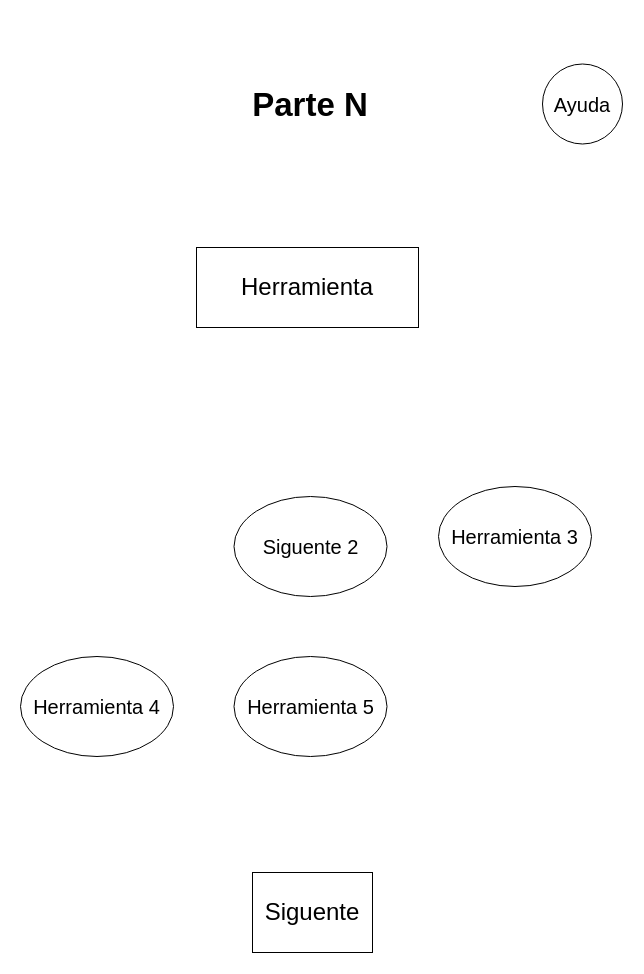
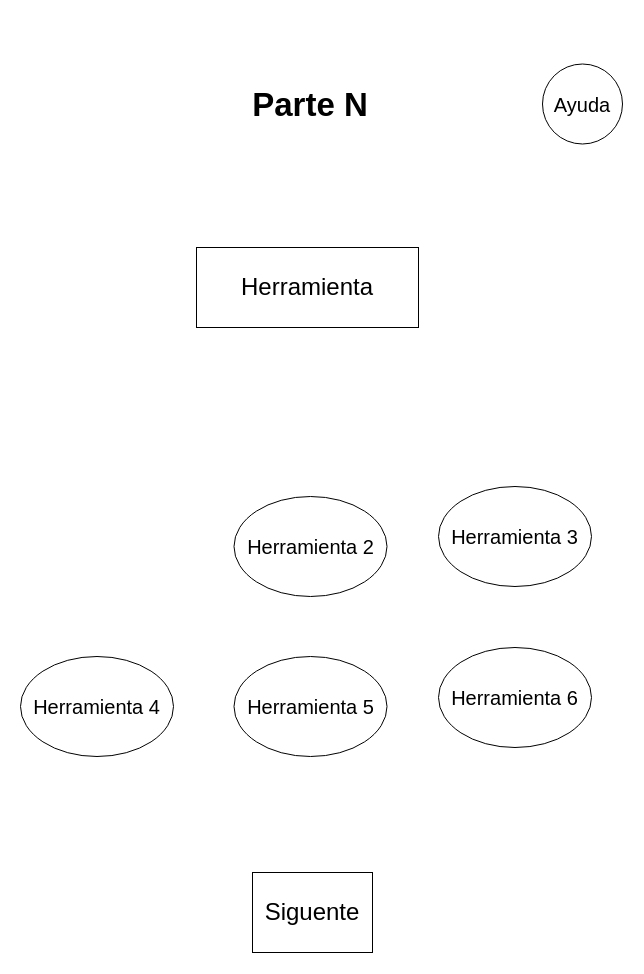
(311, 547) -> (311, 547)
none -> (515, 698)
